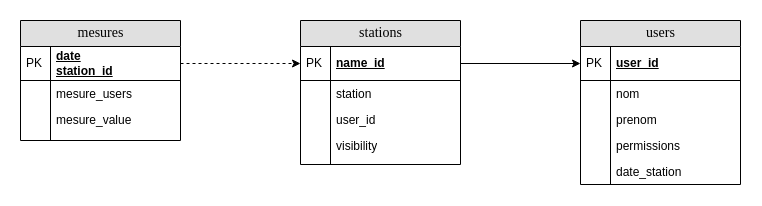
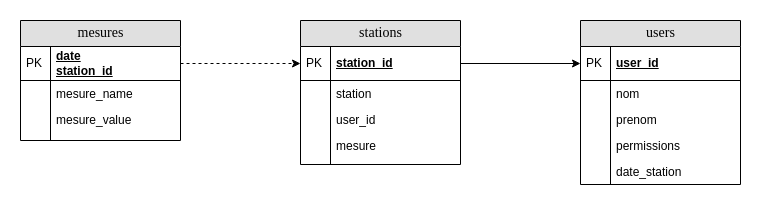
(358, 64) -> (367, 64)
(97, 95) -> (93, 95)
(362, 147) -> (357, 147)
